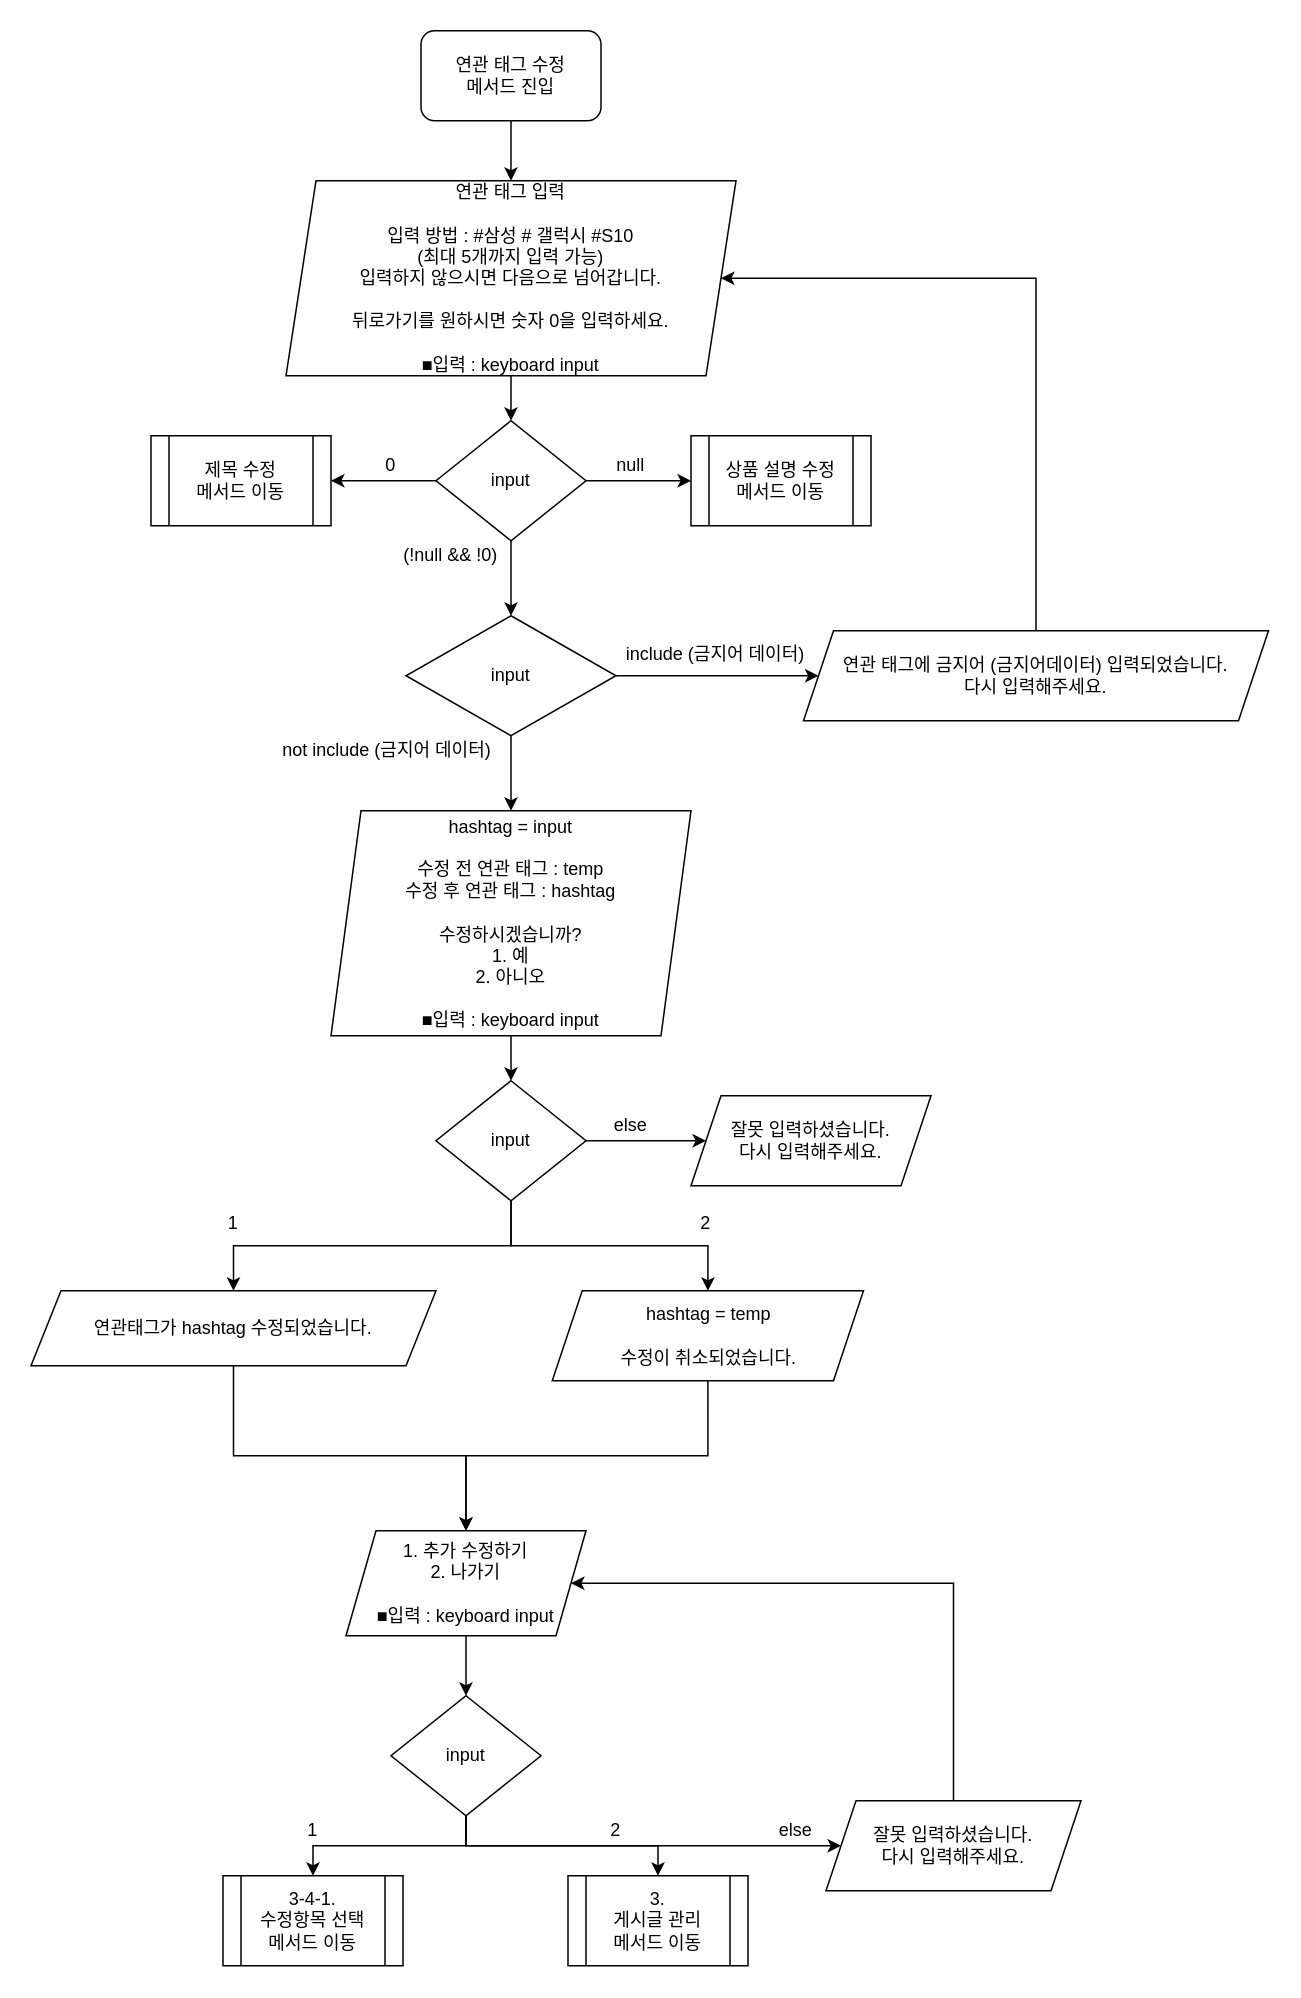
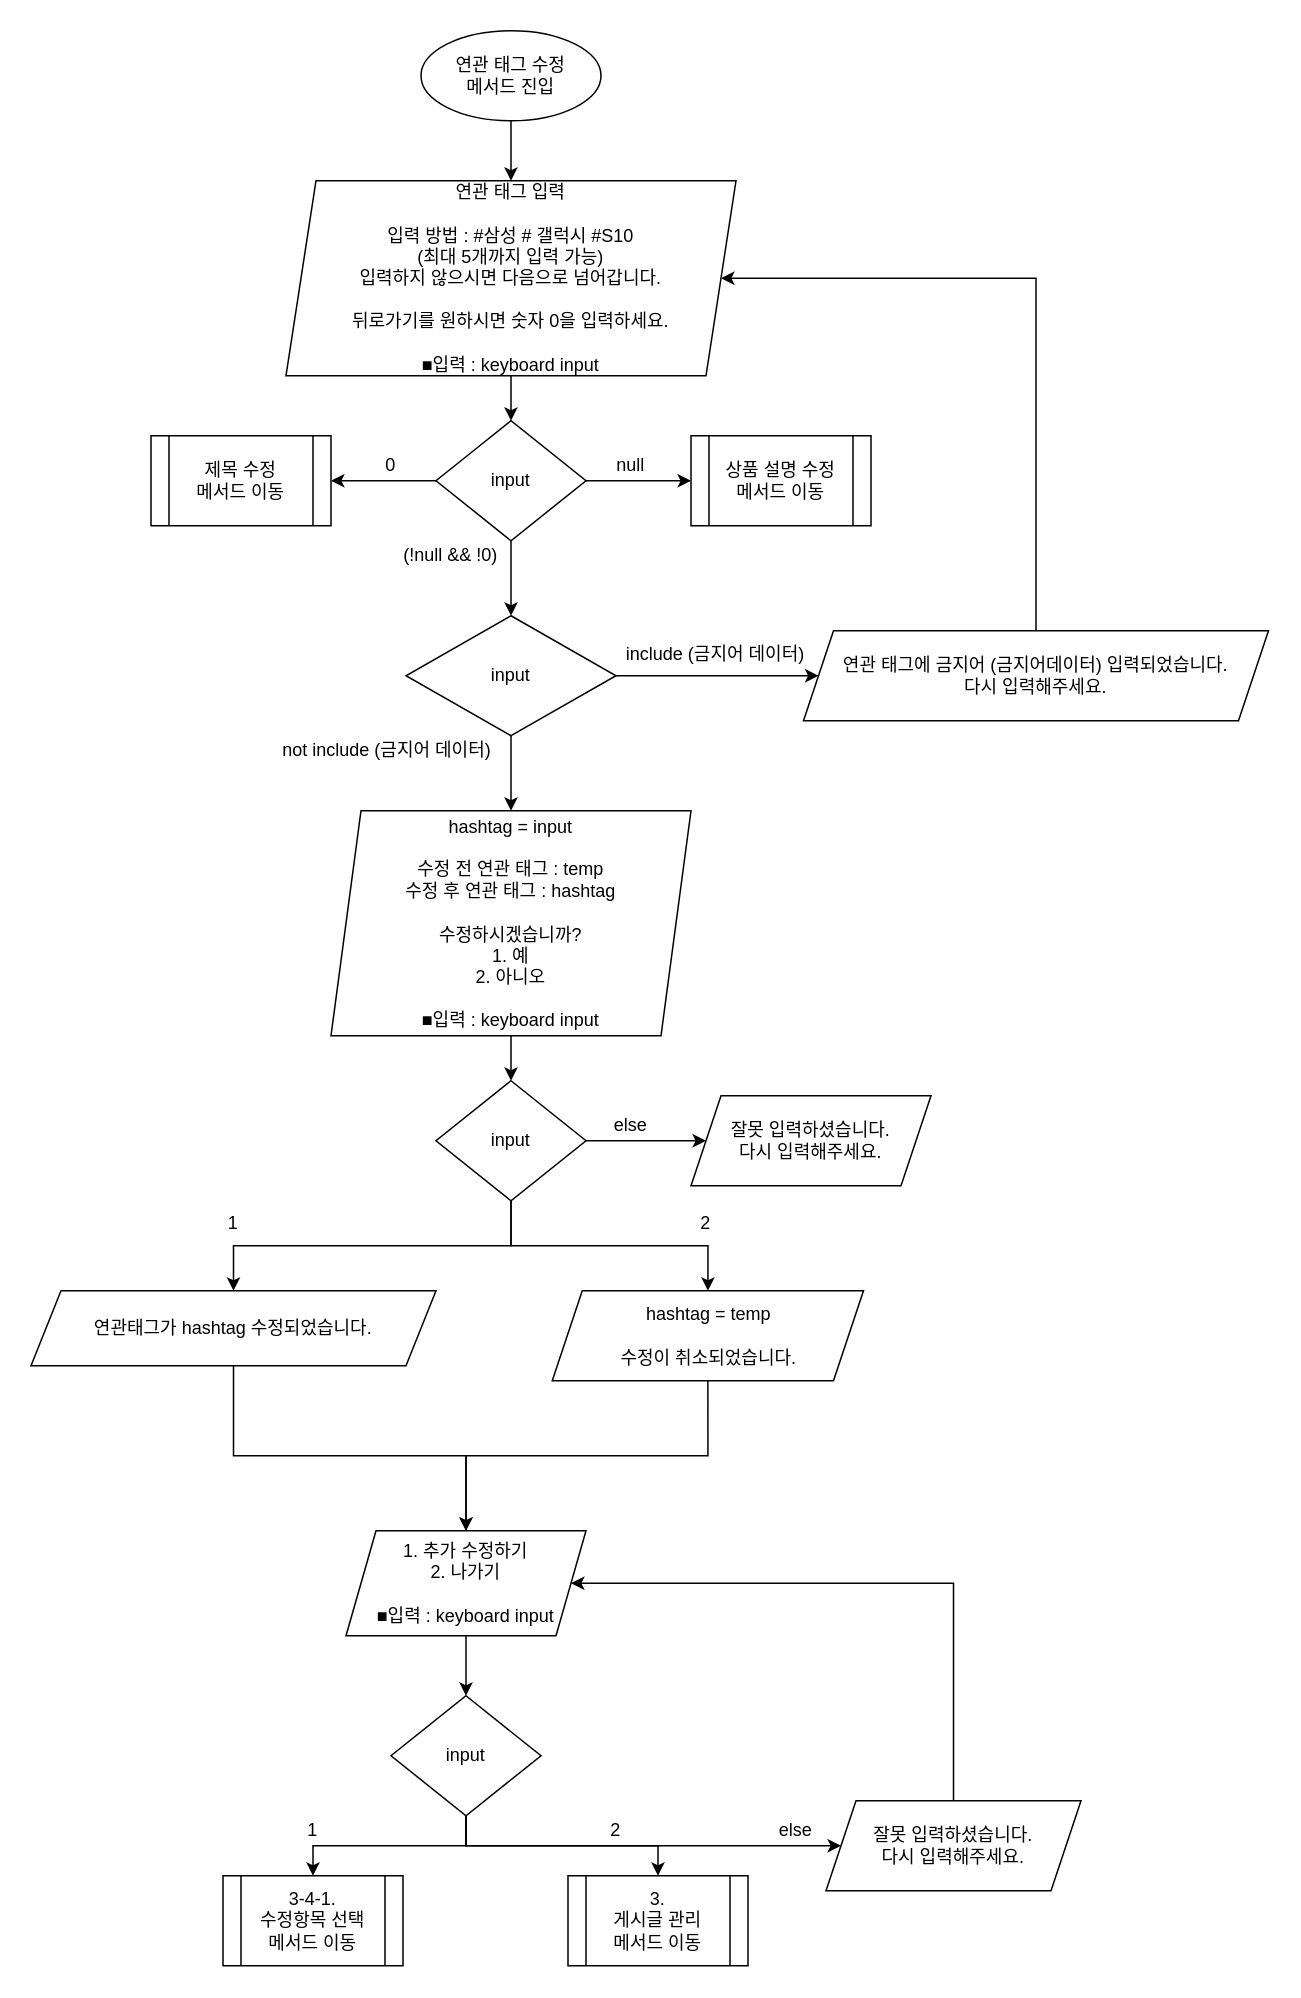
(511, 76) -> (511, 76)
